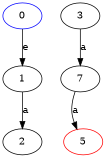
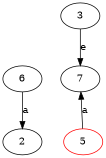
(22, 16) -> none
(84, 47) -> (84, 47)
(22, 79) -> (22, 79)
(72, 107) -> (82, 114)
